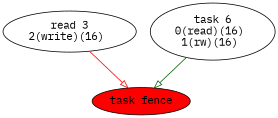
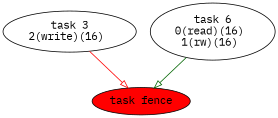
(70, 32) -> (70, 32)
